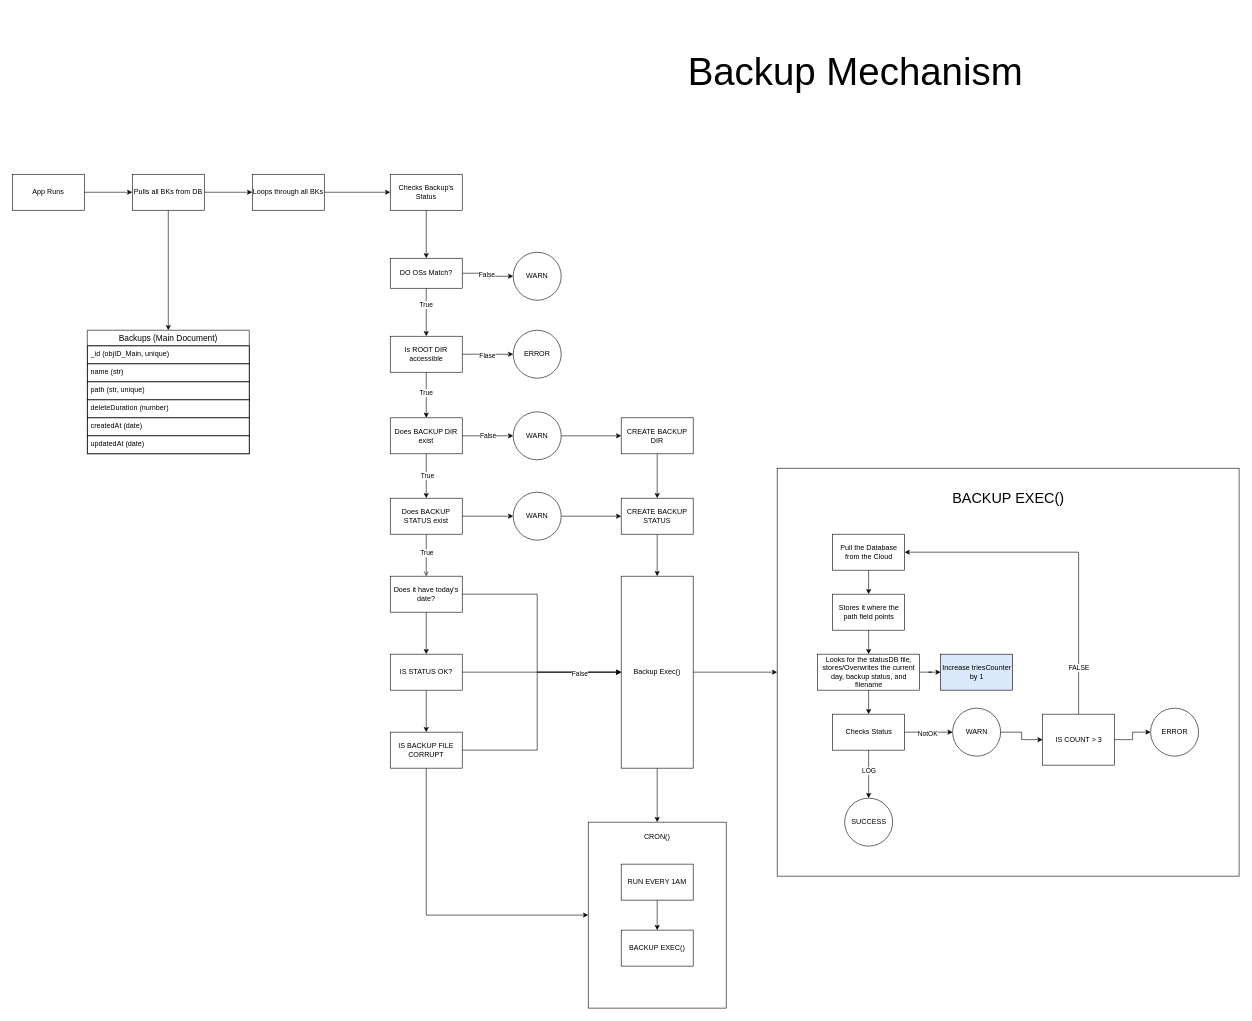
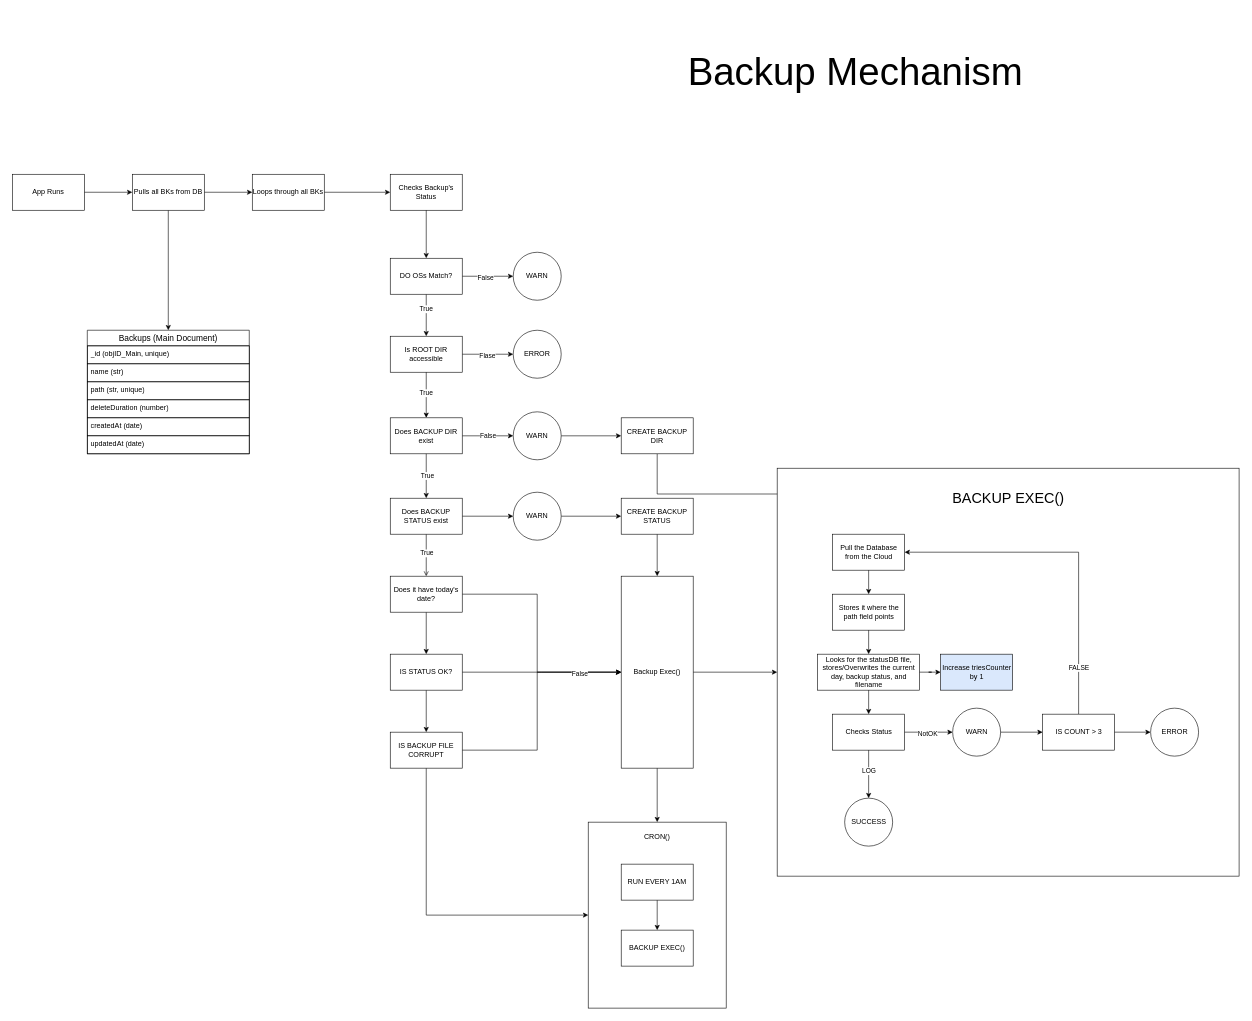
(426, 273) -> (426, 276)
(657, 492) -> (657, 494)
(1079, 740) -> (1079, 732)
